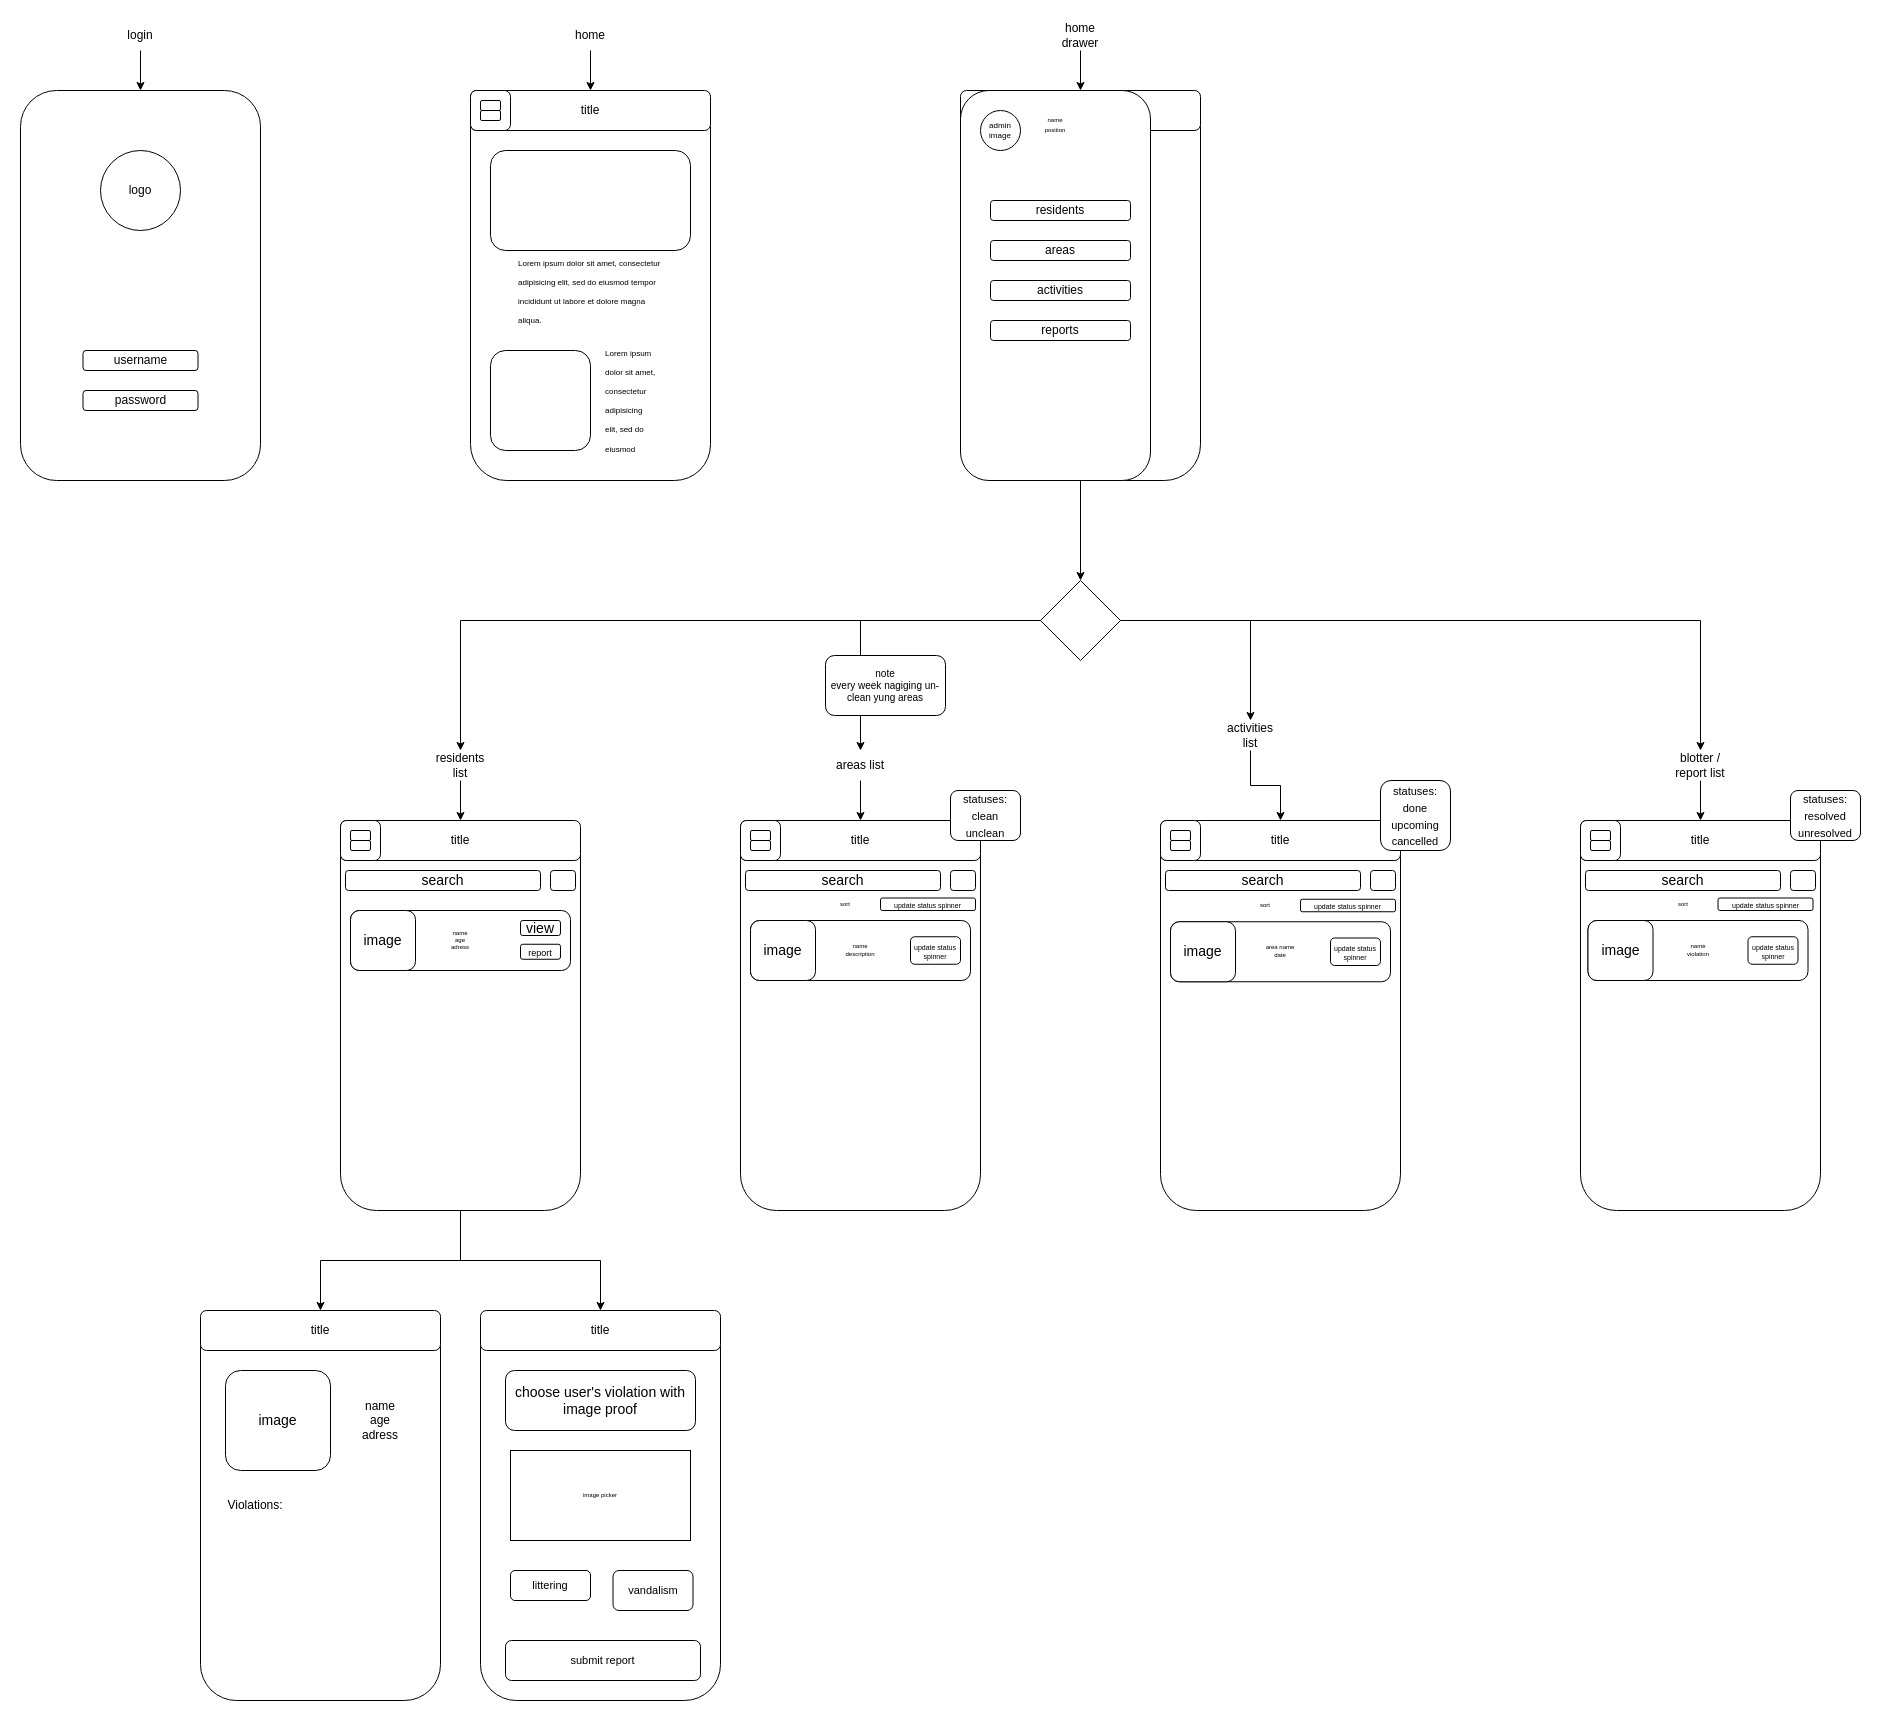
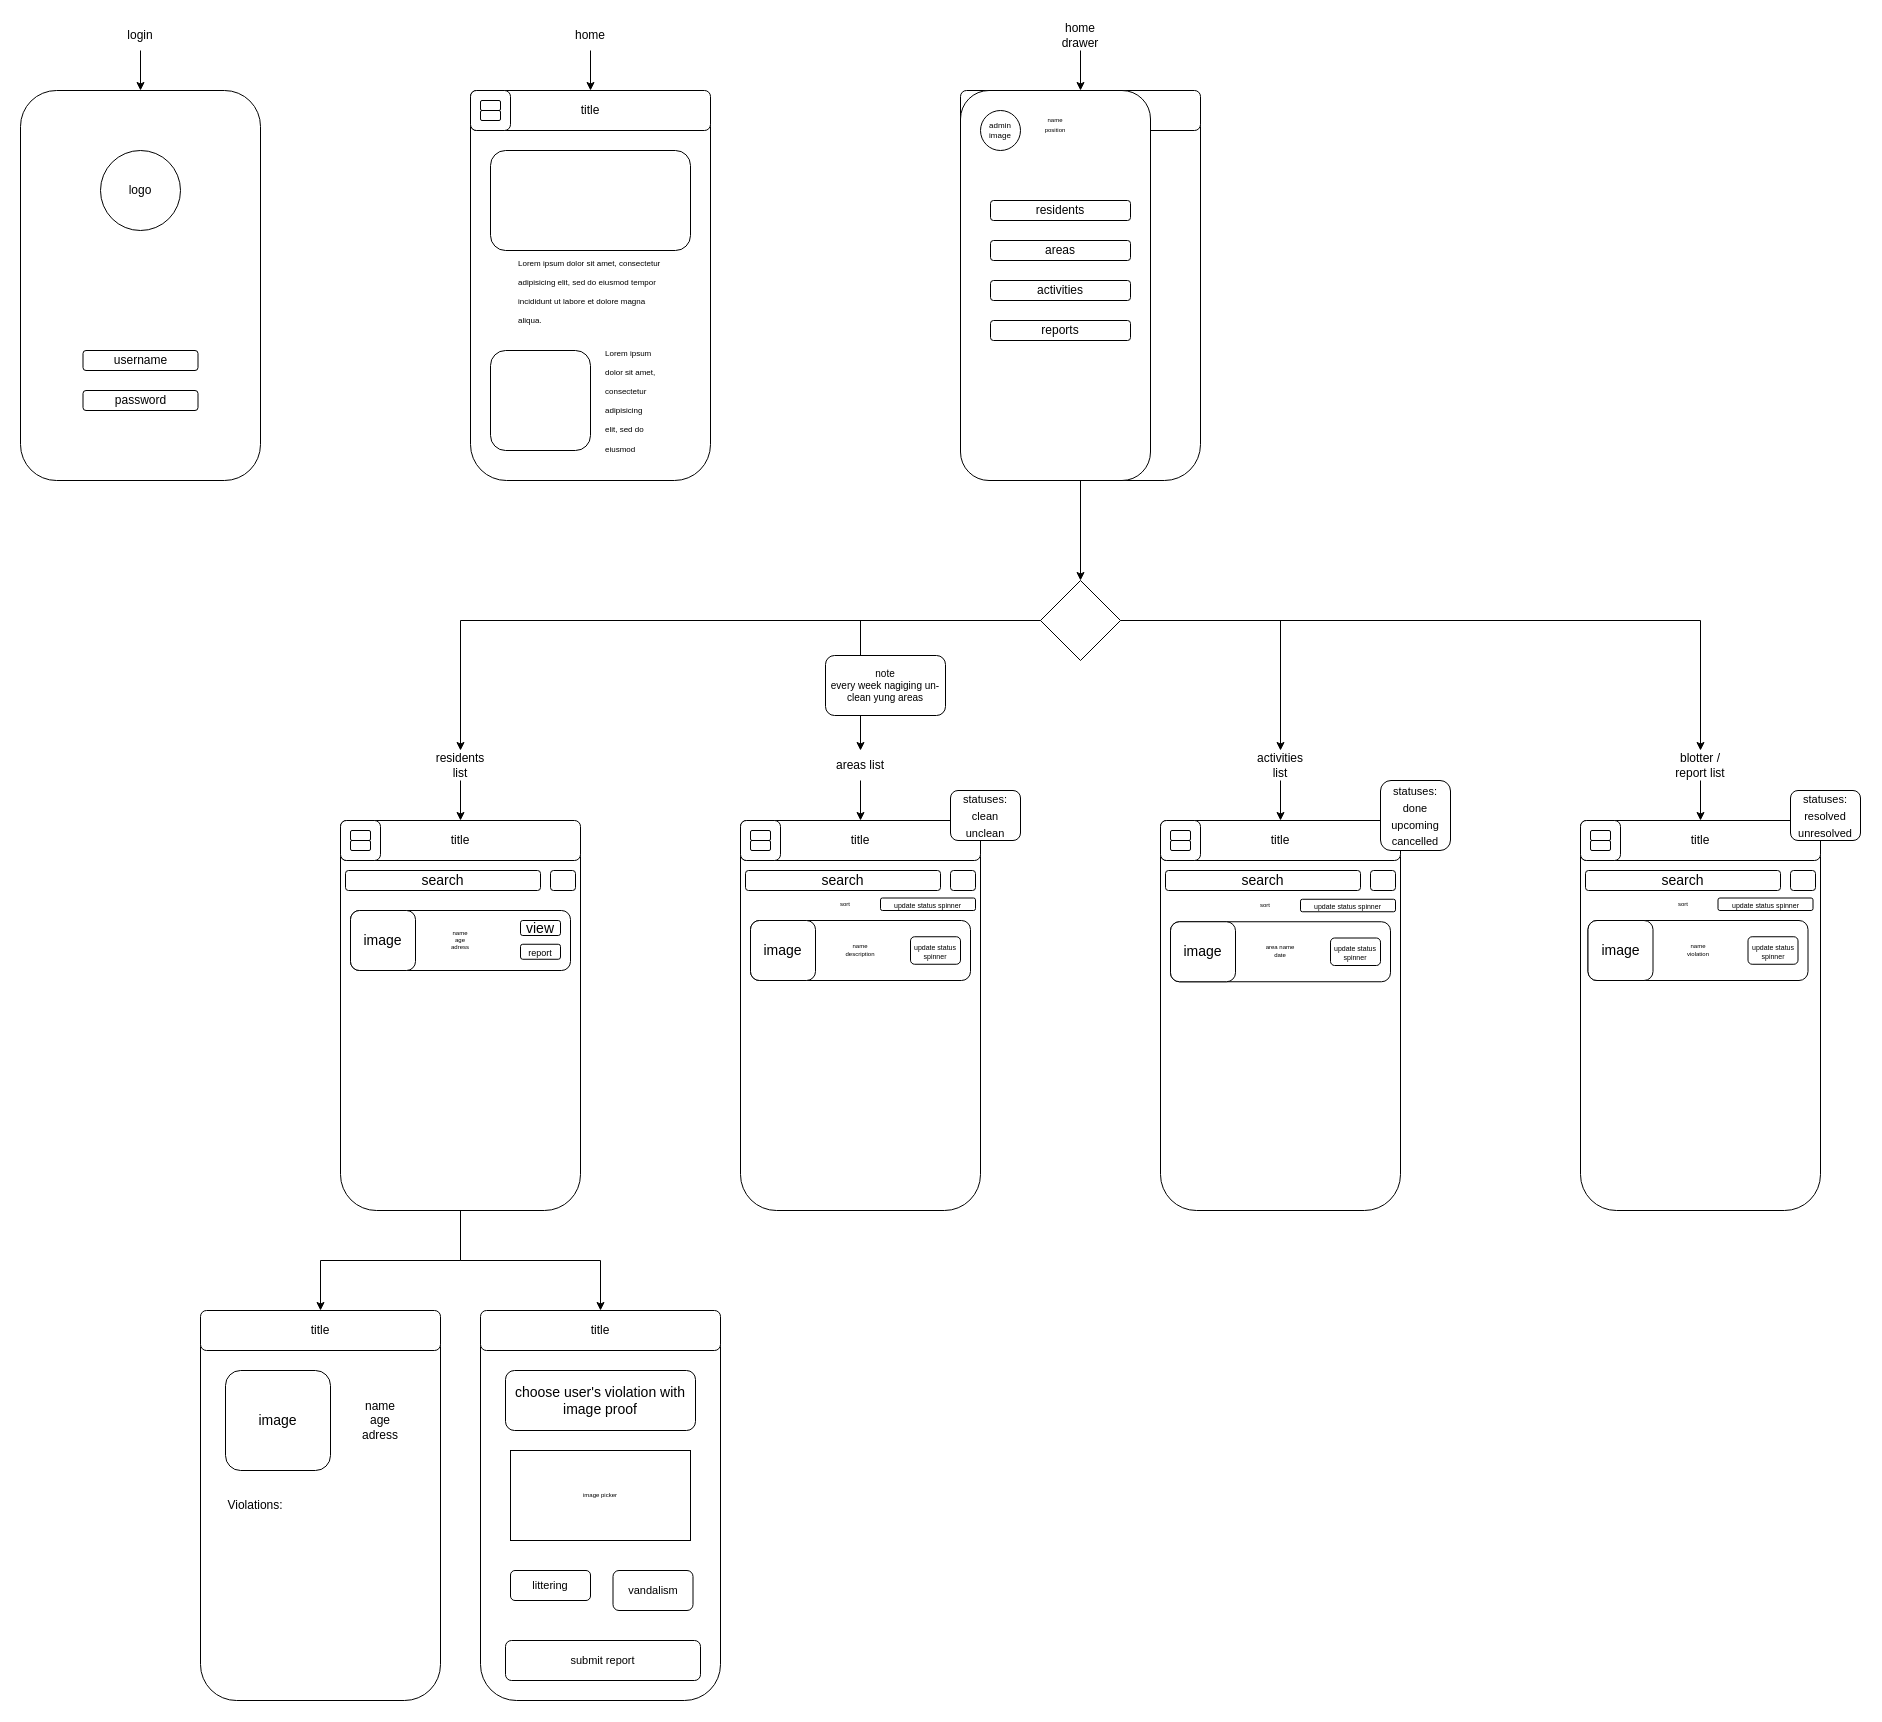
(1251, 736) -> (1281, 766)
